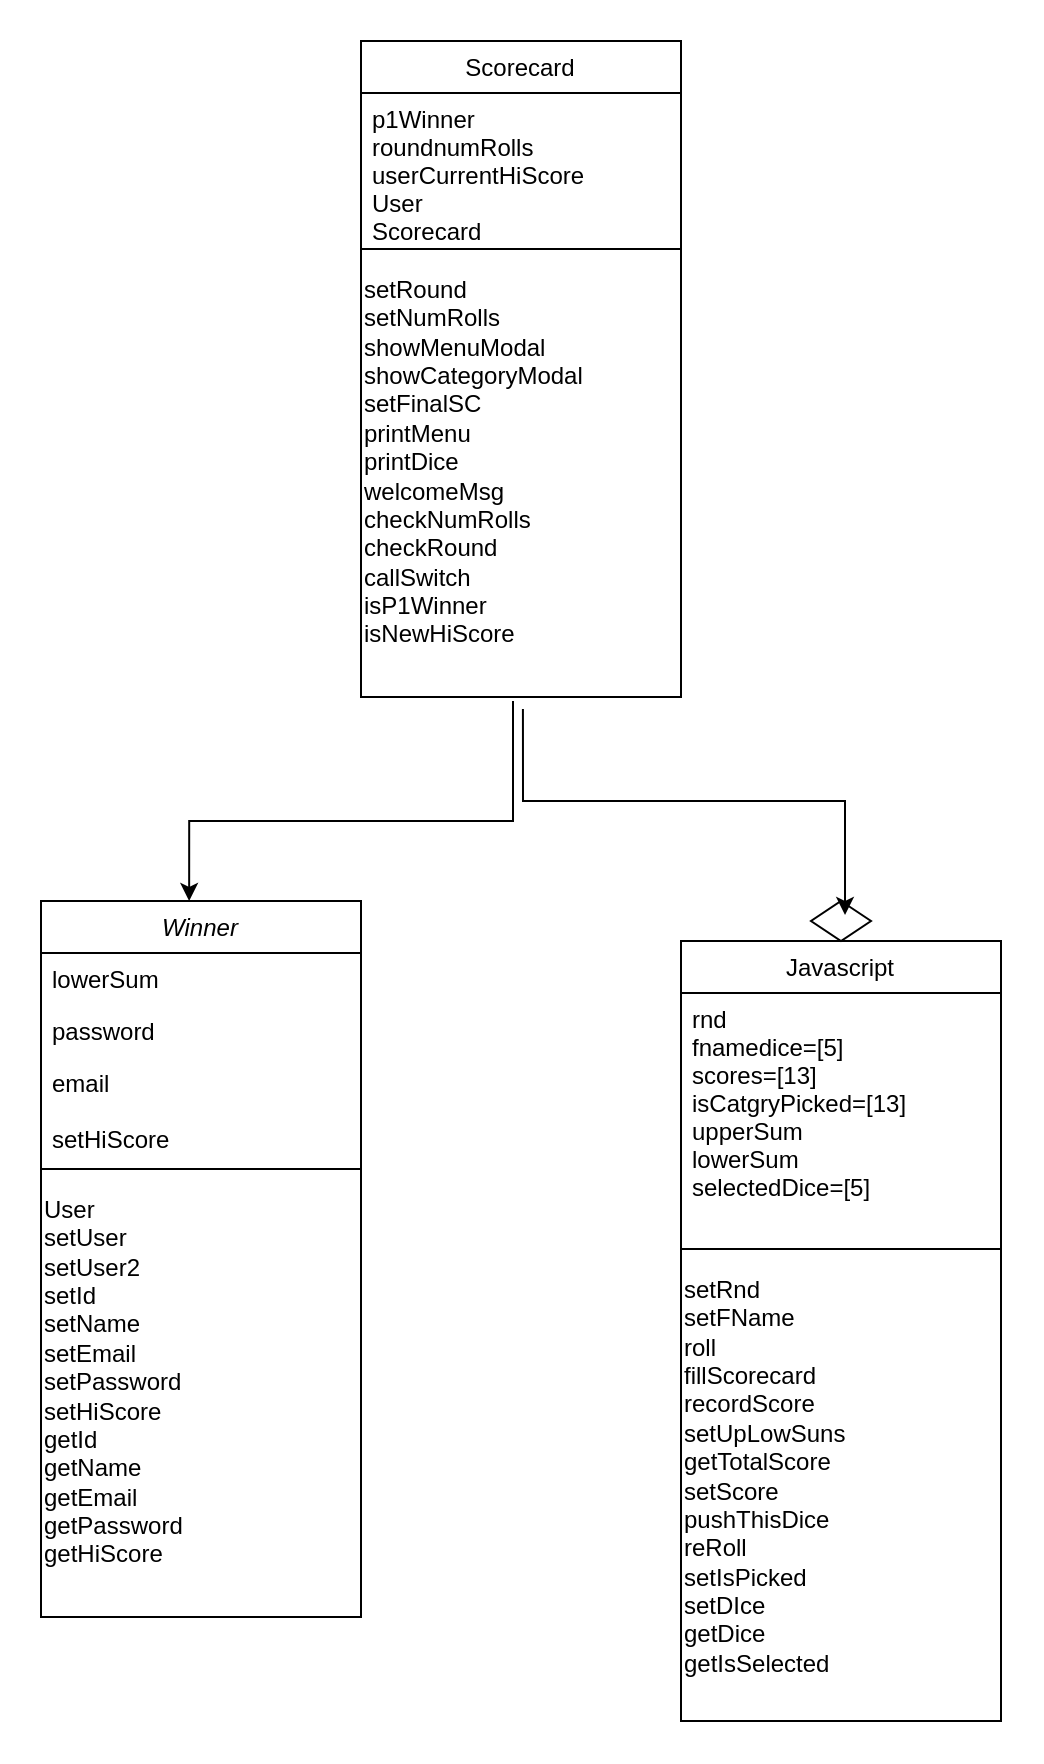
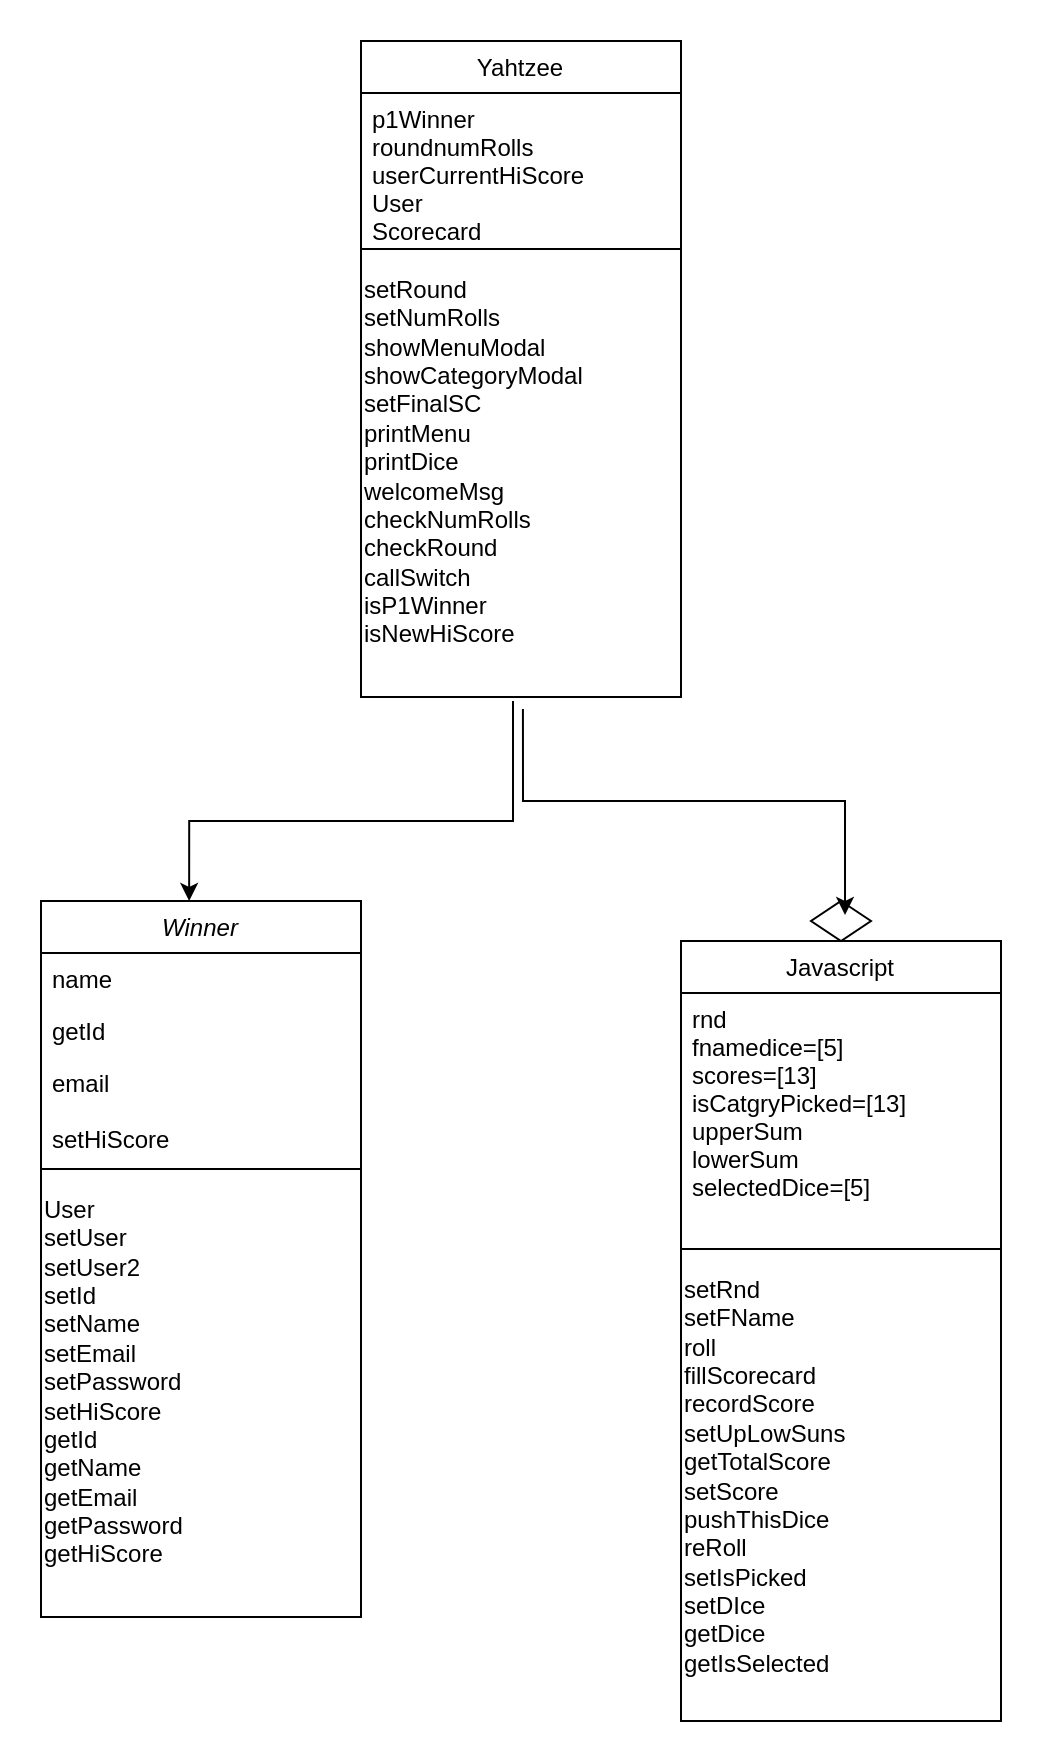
(520, 68) -> (520, 68)
(103, 980) -> (79, 980)
(106, 1032) -> (86, 1032)
